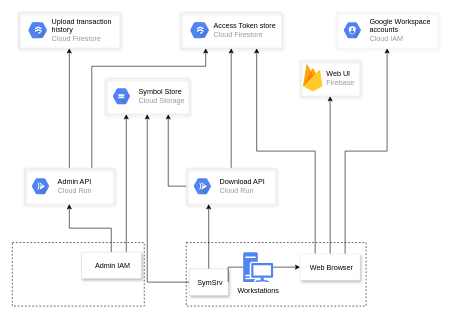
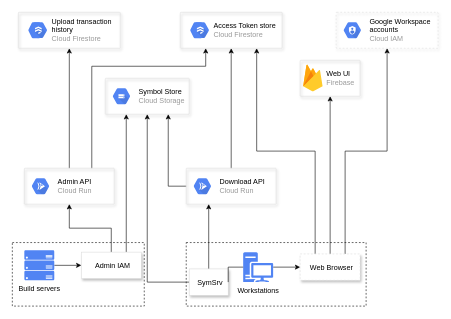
none -> (39, 266)
none -> (75, 266)
